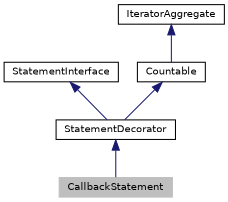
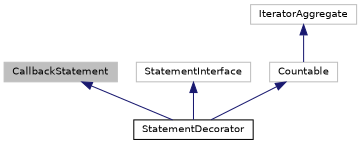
(171, 14) -> (304, 14)
(61, 72) -> (193, 72)
(171, 72) -> (304, 72)
(116, 164) -> (132, 103)
